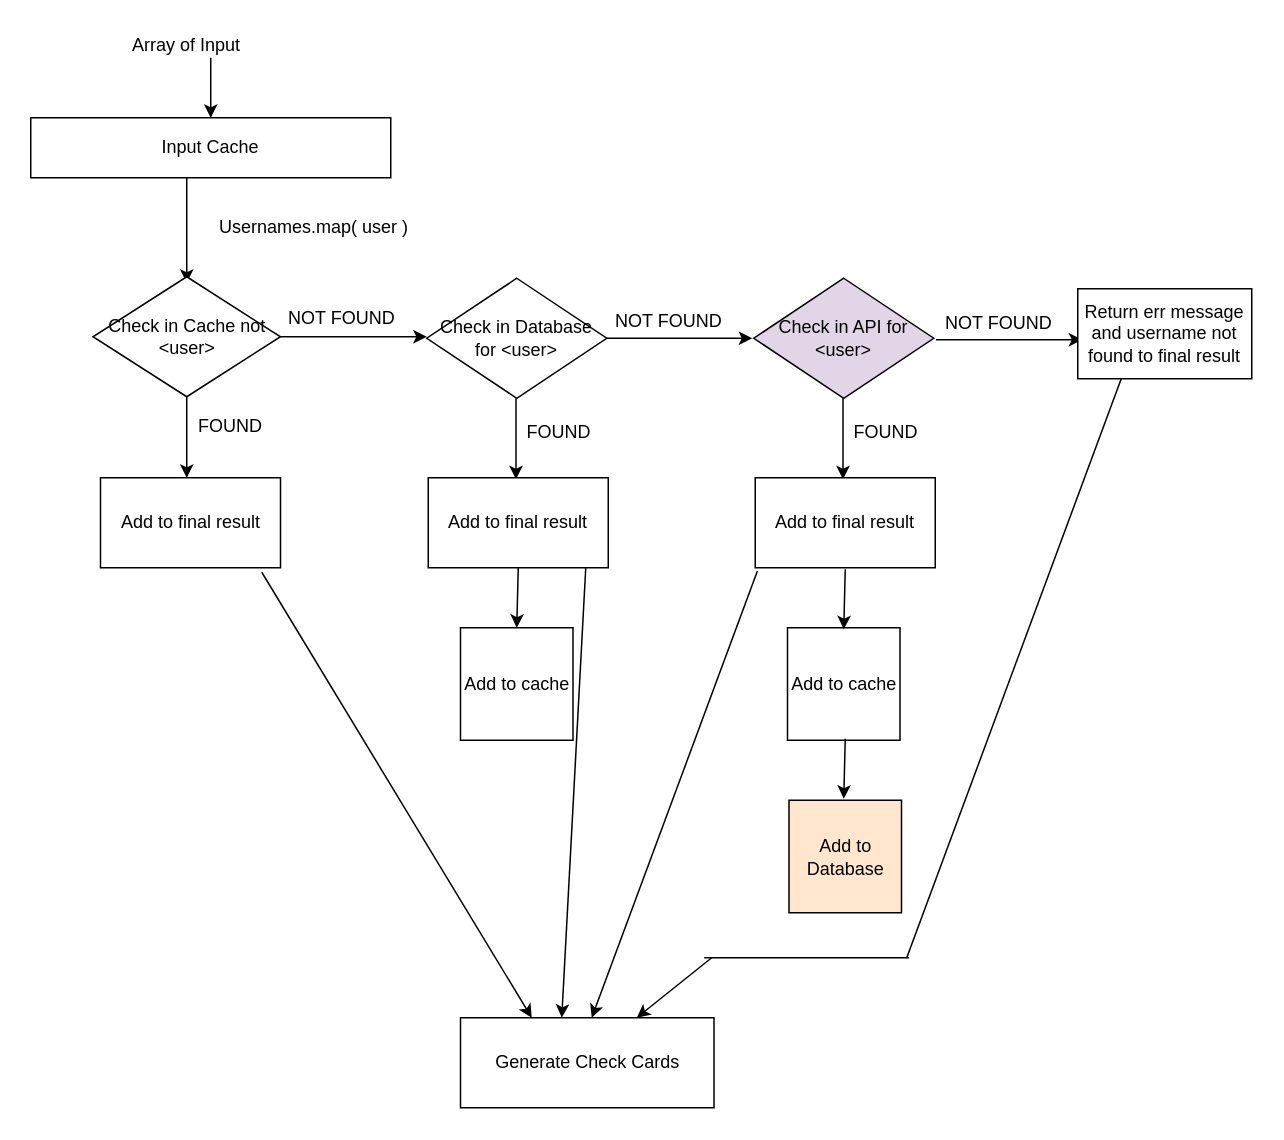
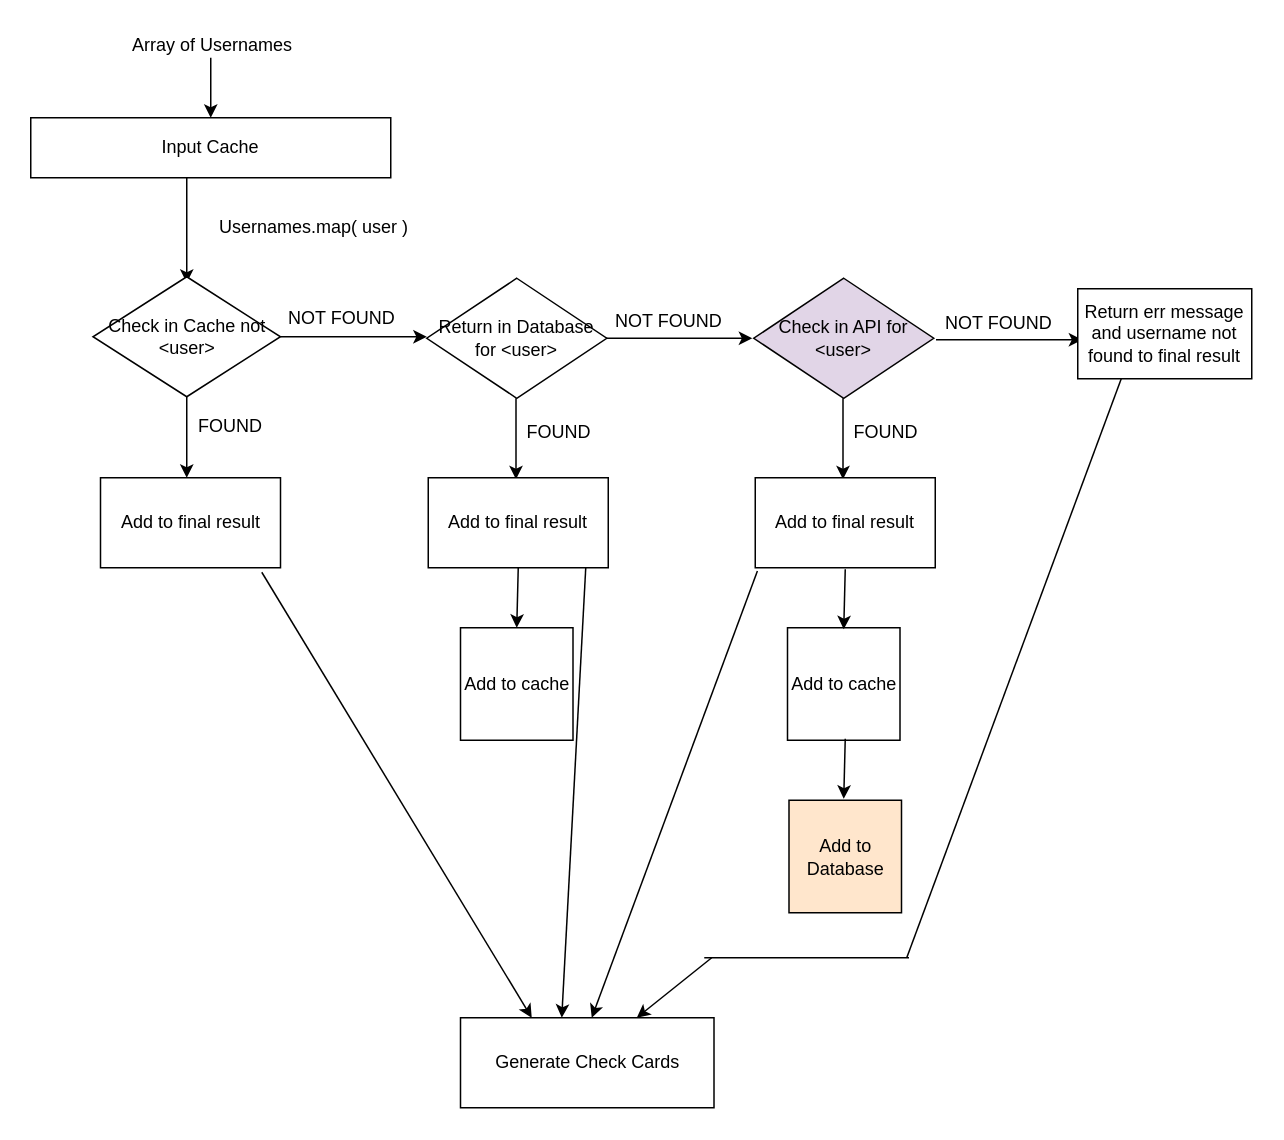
(199, 46) -> (219, 46)
(517, 338) -> (517, 338)
